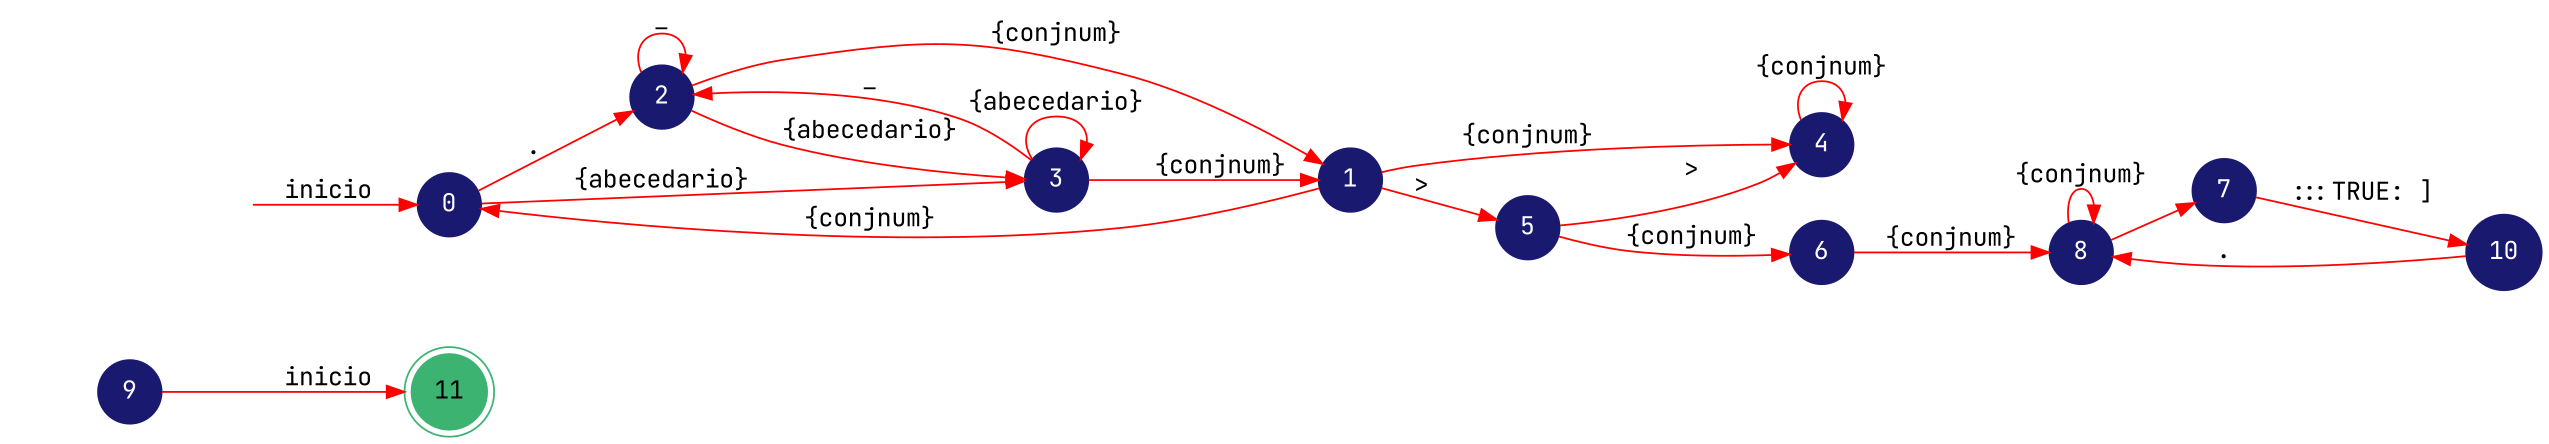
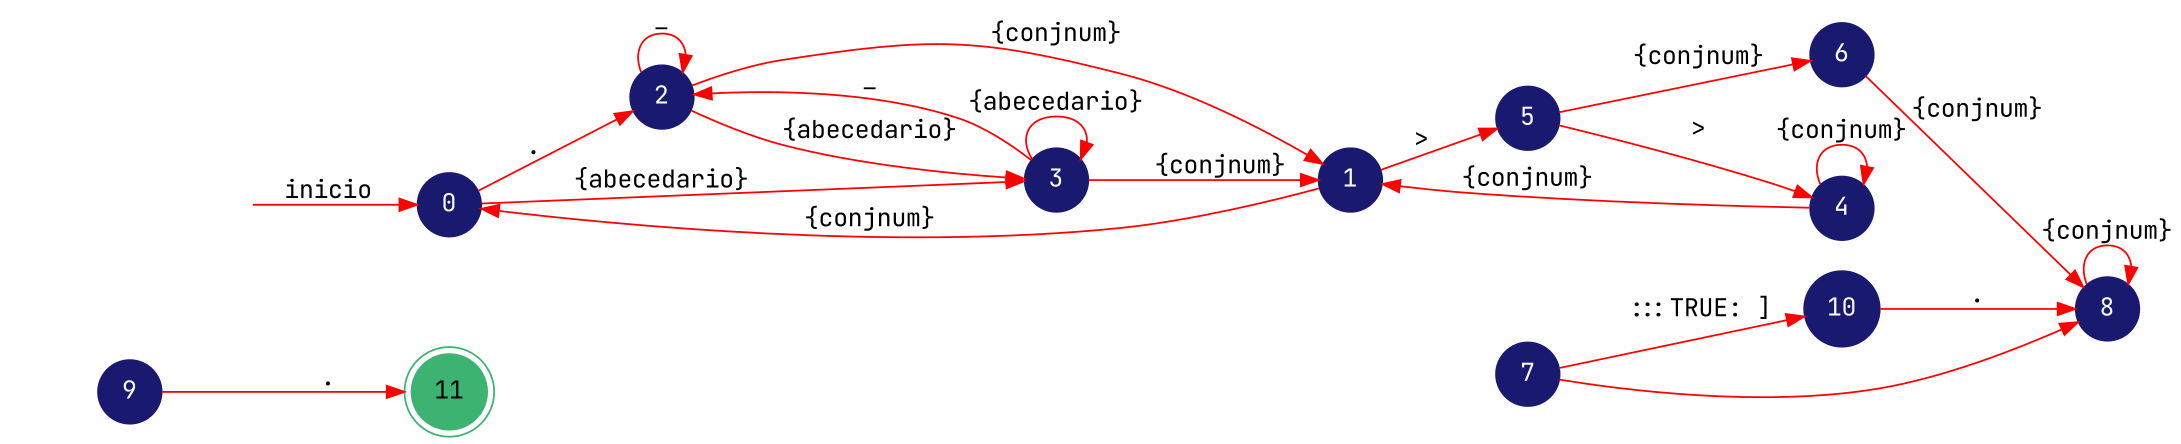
(1576, 151) -> (1605, 201)
(2145, 225) -> (1815, 395)
(329, 379) -> (329, 379)
